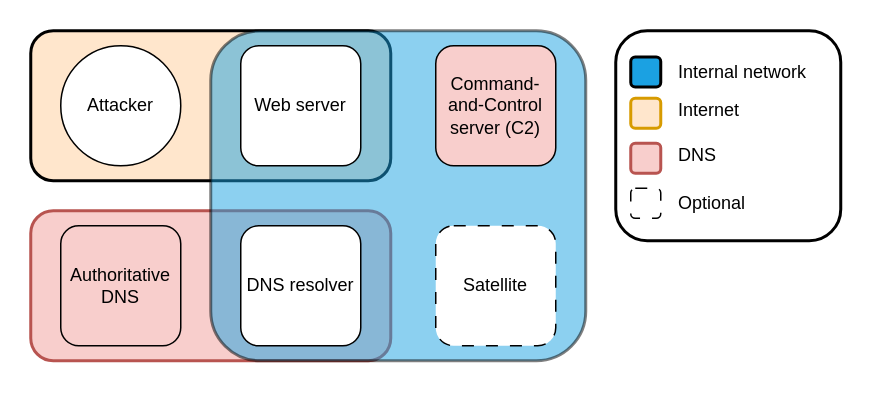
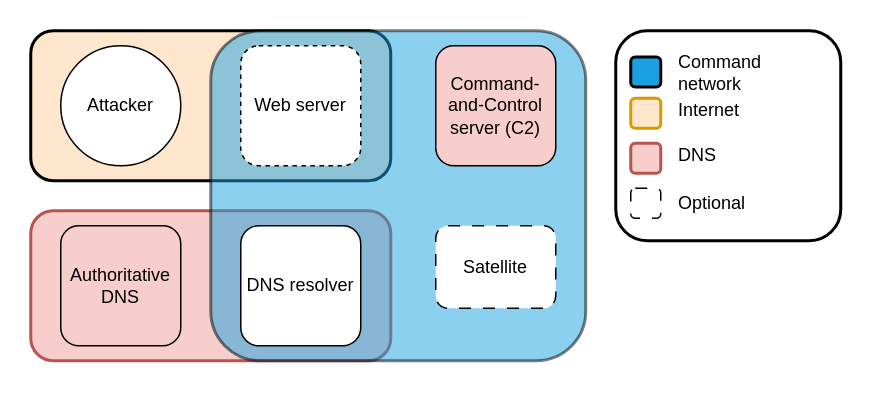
(752, 73) -> (752, 73)
(301, 106) -> (301, 106)
(496, 286) -> (496, 267)
